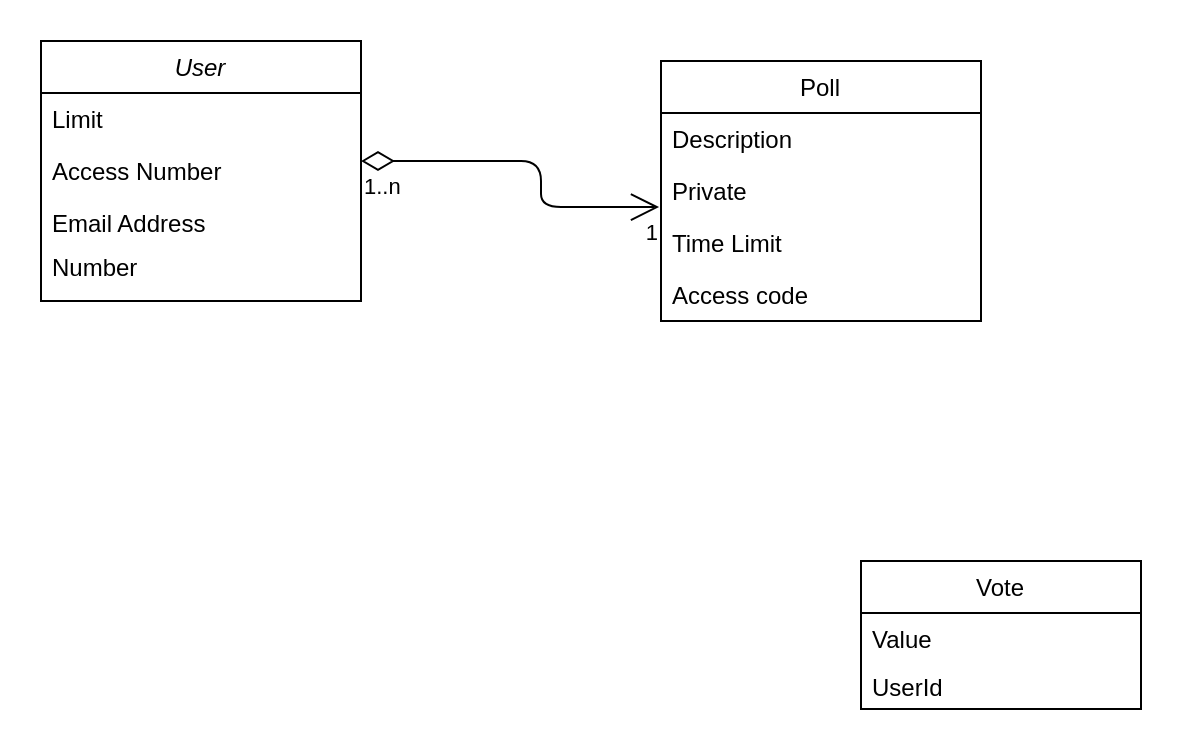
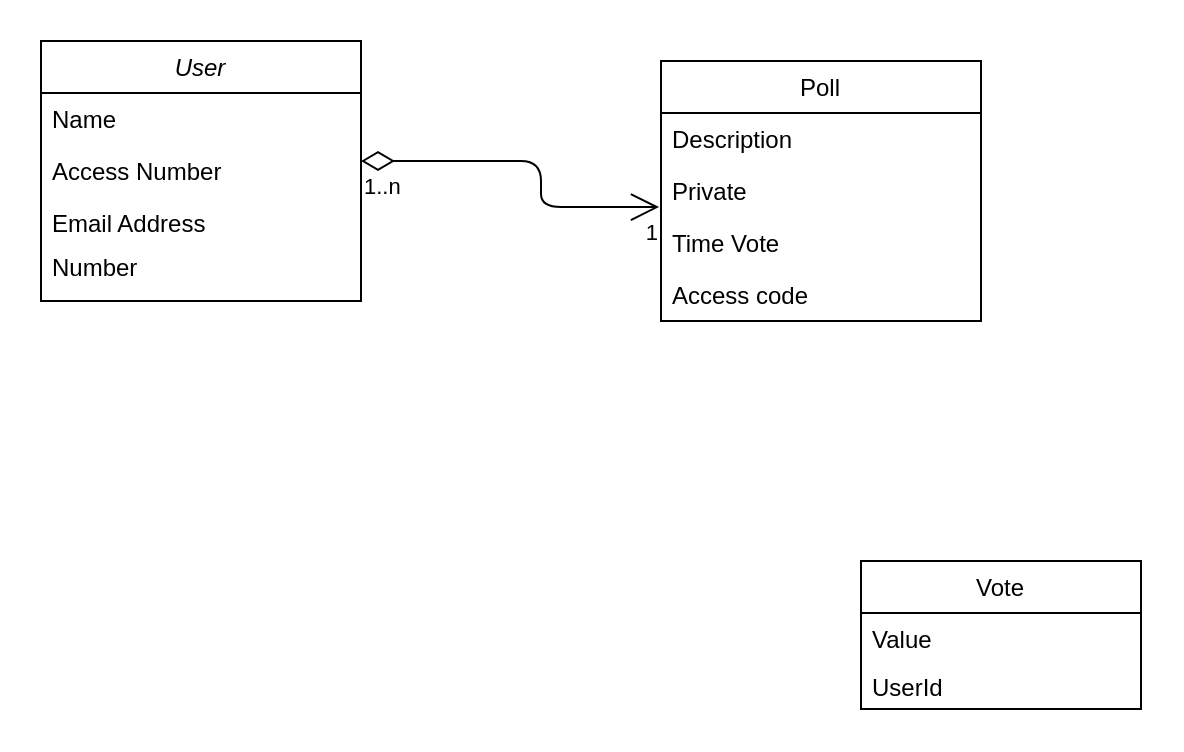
(79, 120) -> (79, 120)
(727, 244) -> (726, 244)
